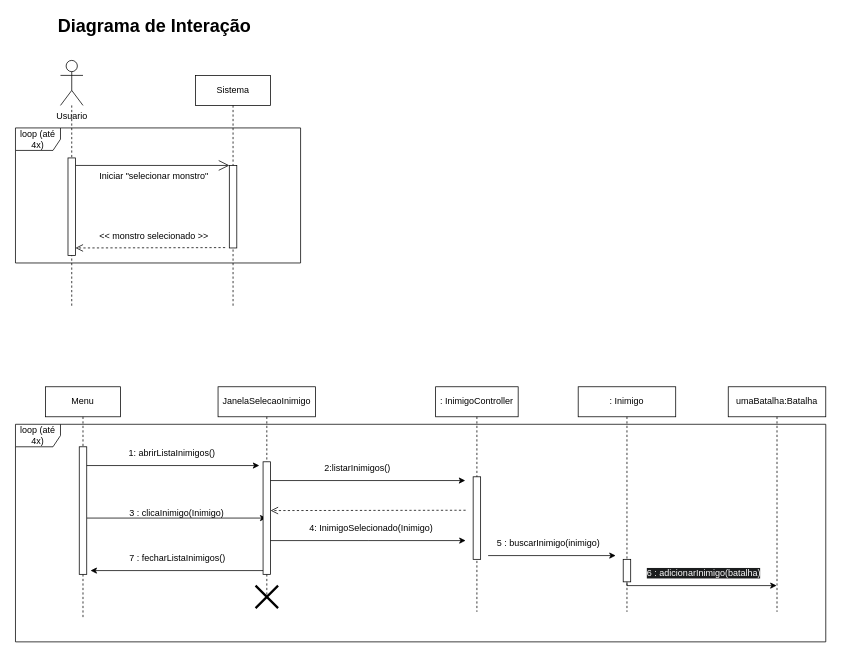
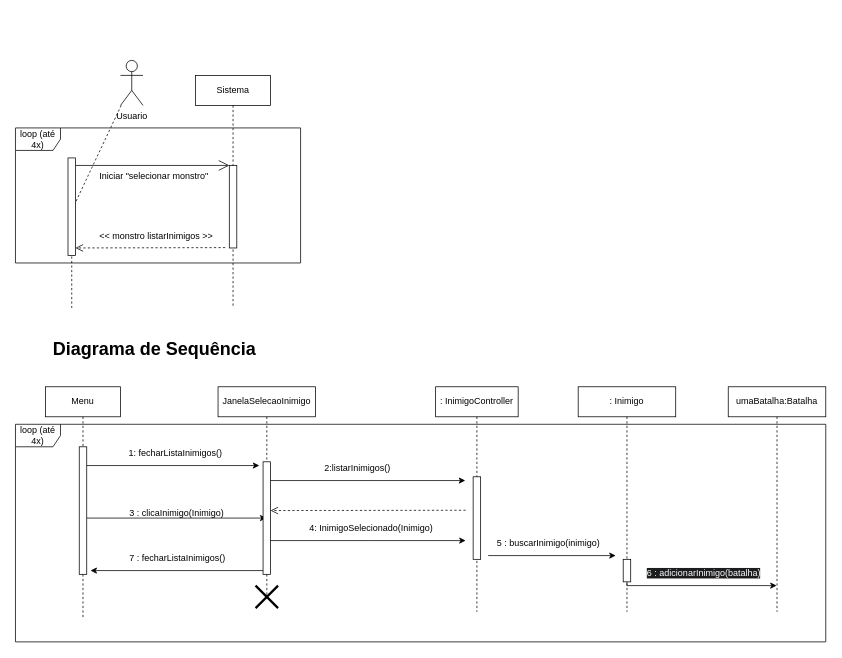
(154, 27) -> none
(72, 83) -> (132, 83)
(157, 236) -> (159, 241)
none -> (154, 349)
(180, 454) -> (181, 459)
